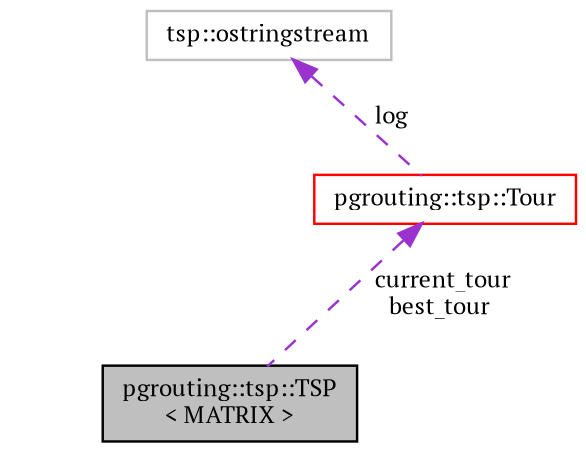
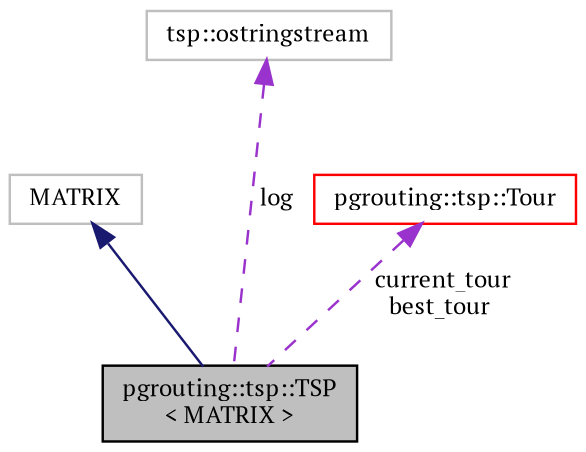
(367, 126) -> (249, 225)
none -> (76, 199)
